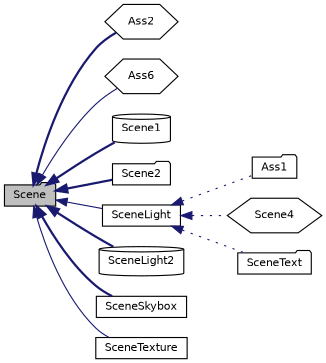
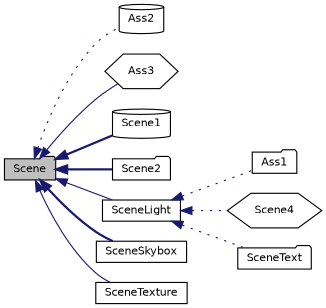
(141, 22) -> (141, 19)
(141, 76) -> (141, 71)
(65, 96) -> (68, 80)
(141, 261) -> none
